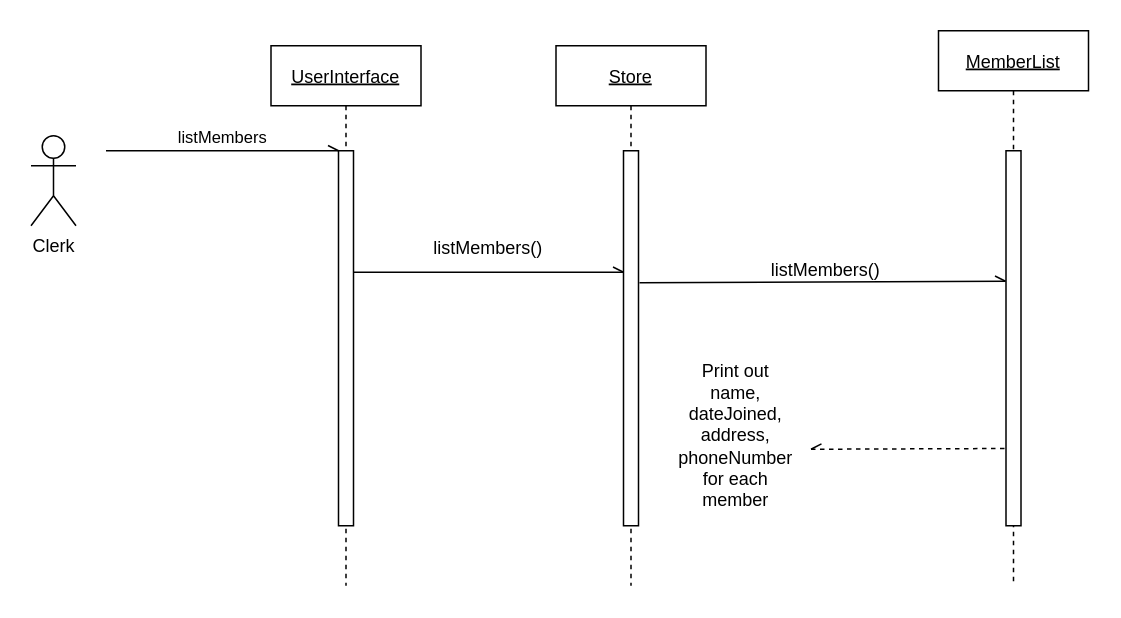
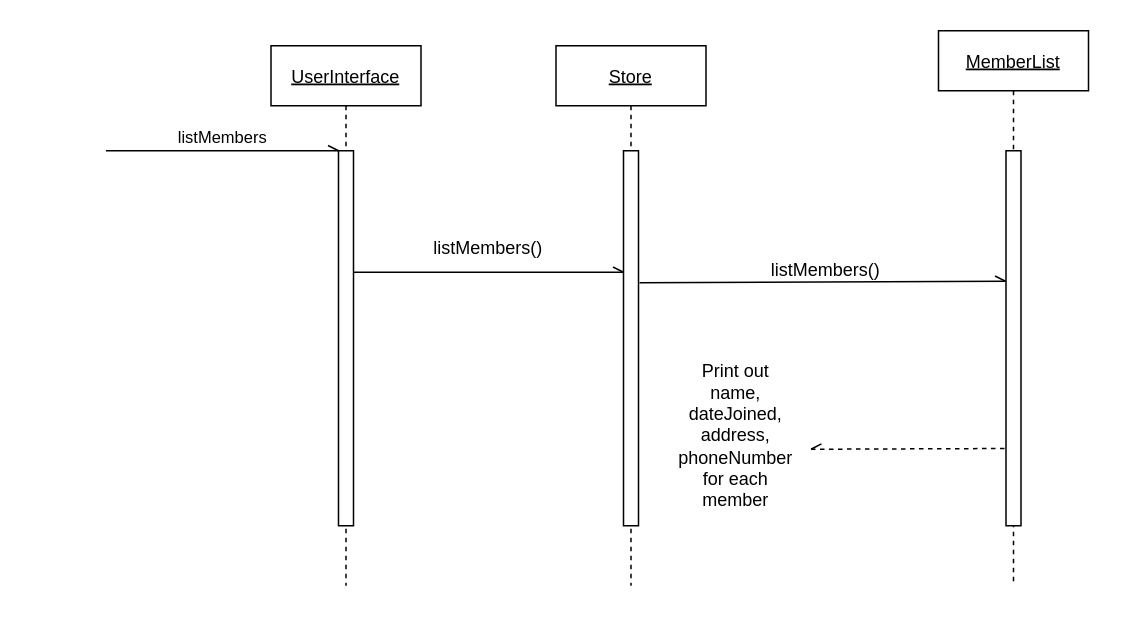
(53, 181) -> none
